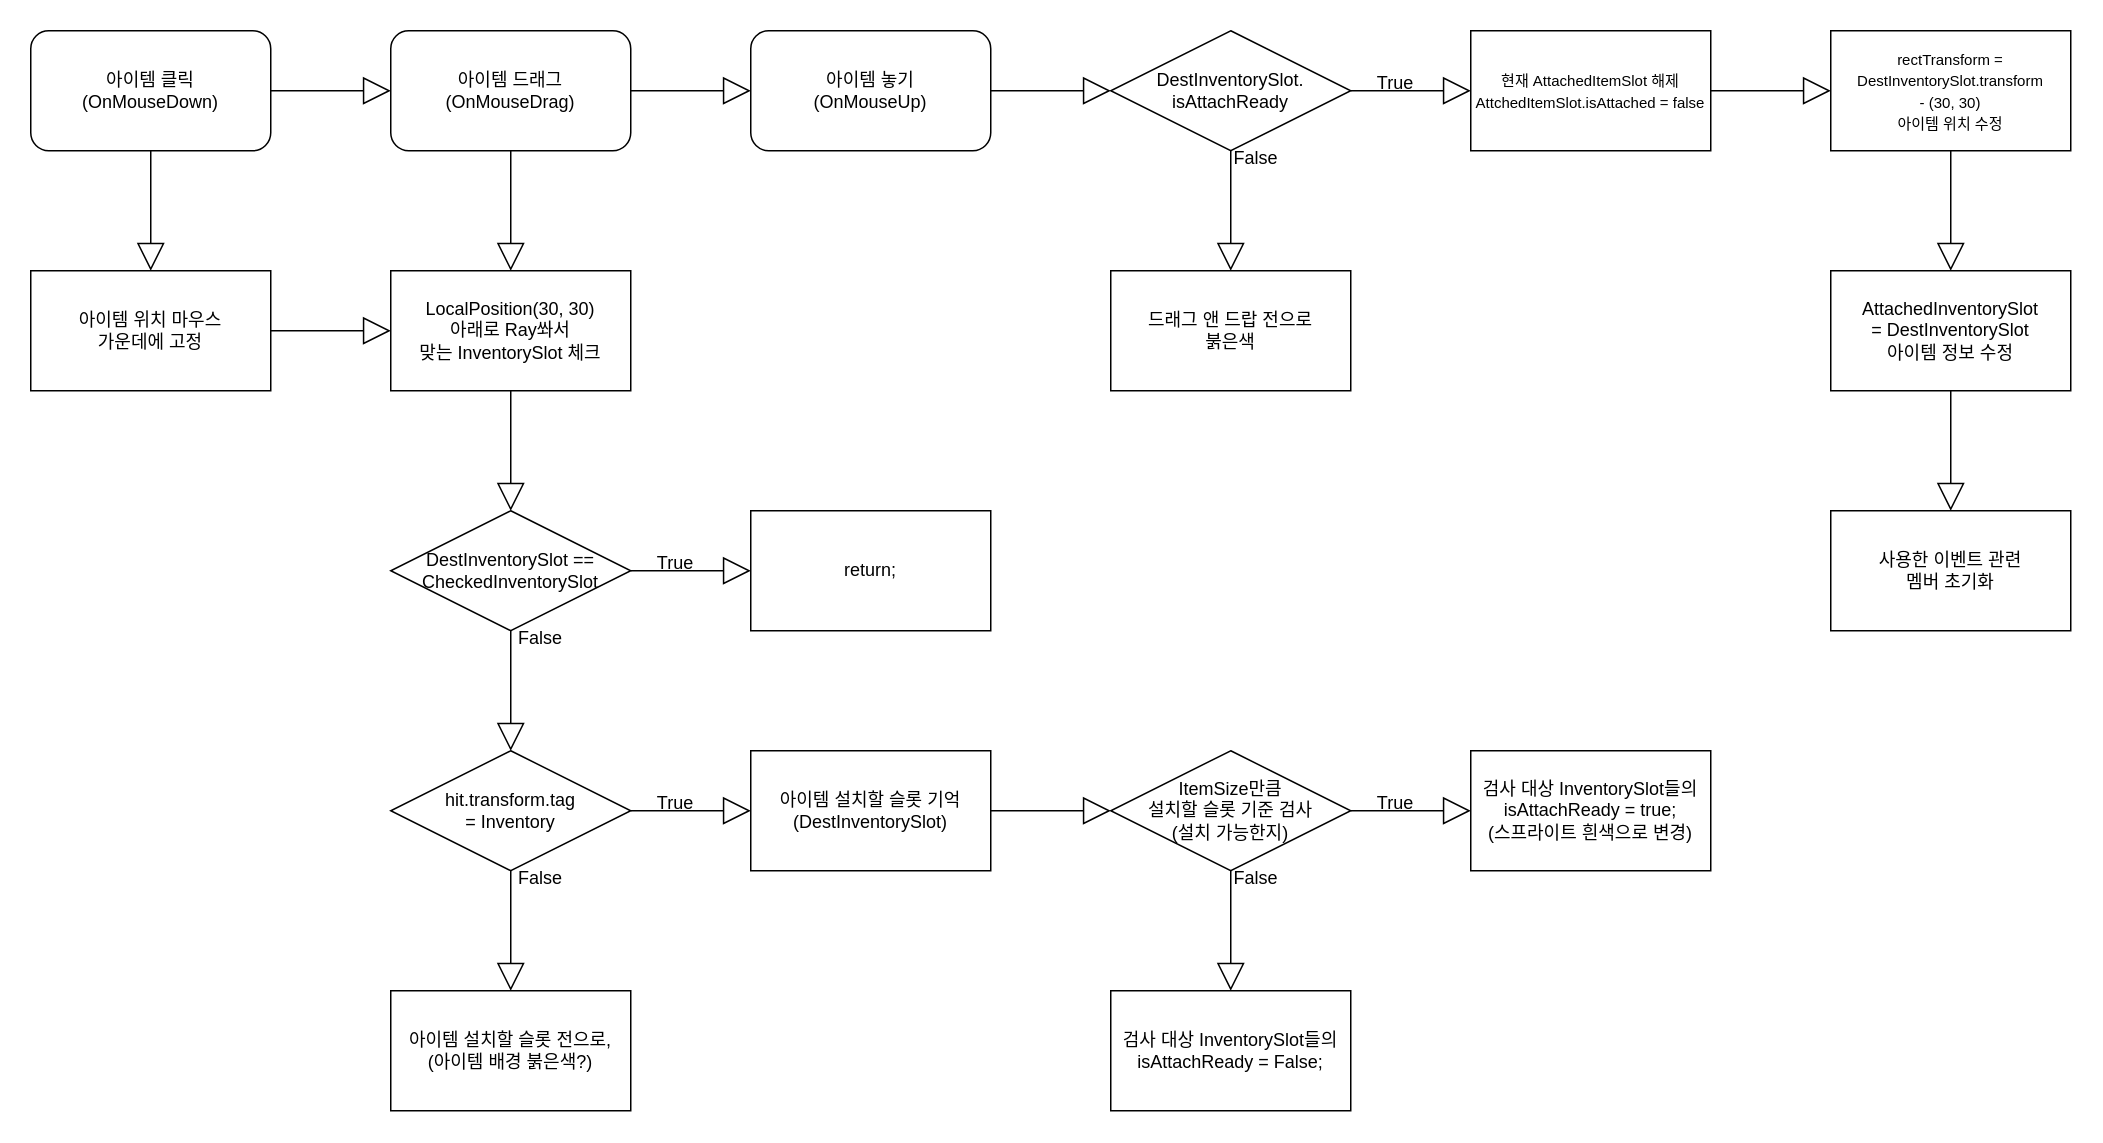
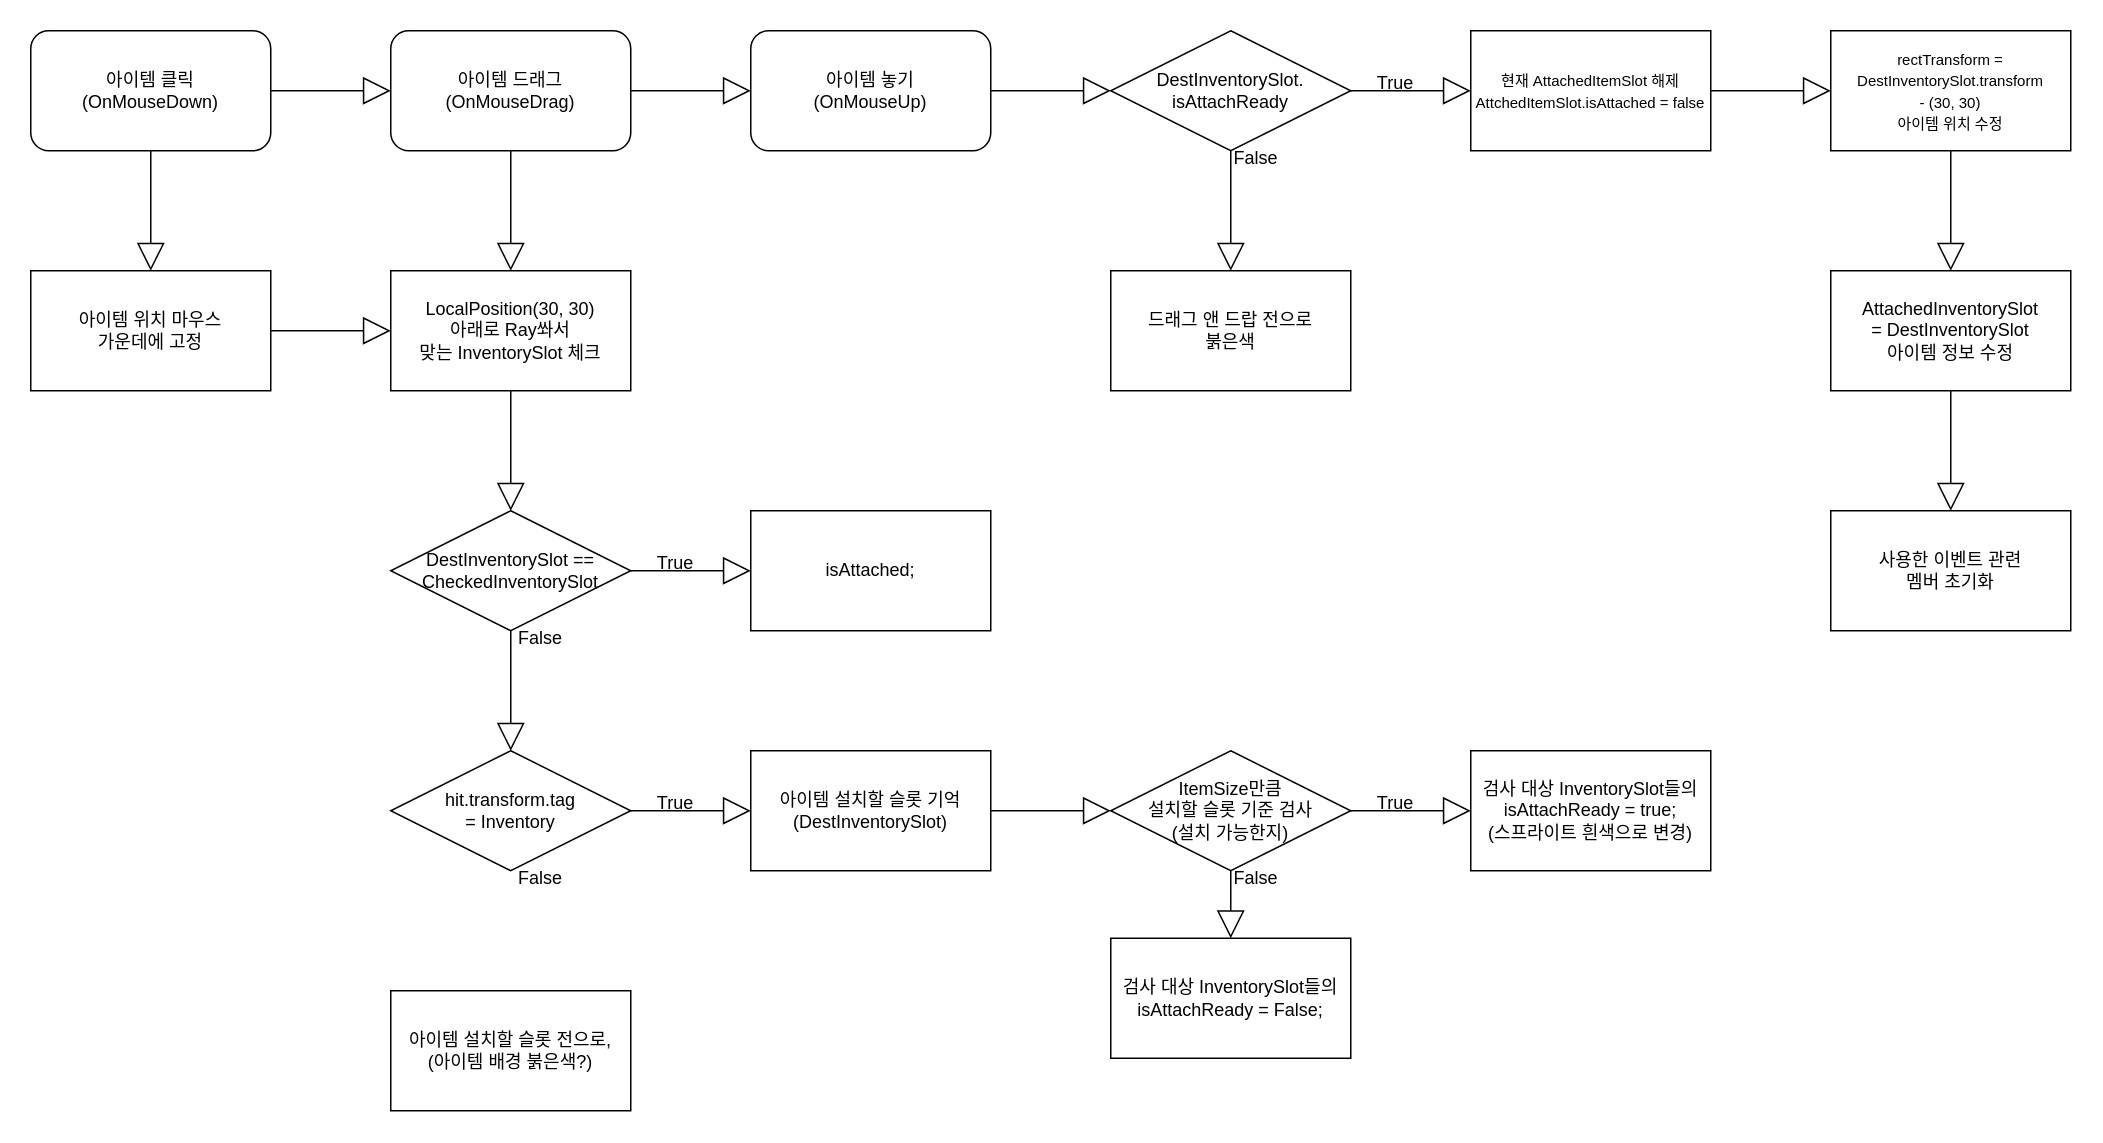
(871, 571) -> (871, 571)
(511, 917) -> none
(1231, 1051) -> (1231, 998)
